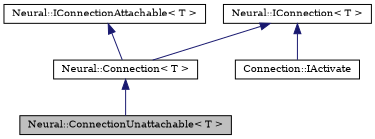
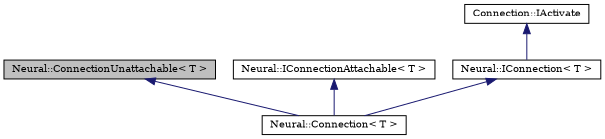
(297, 47) -> (527, 47)
(126, 103) -> (227, 99)
